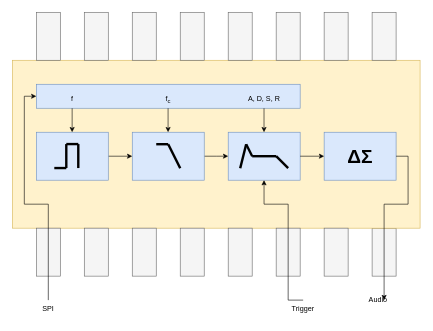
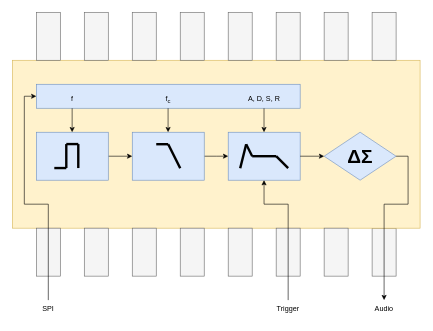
(360, 156) -> (360, 156)
(378, 300) -> (384, 309)
(303, 309) -> (288, 309)
